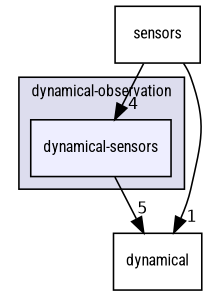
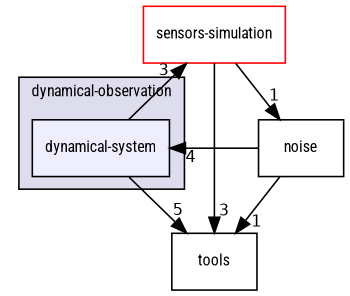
(158, 35) -> (301, 148)
none -> (214, 35)
(101, 148) -> (101, 148)
(158, 262) -> (214, 262)
